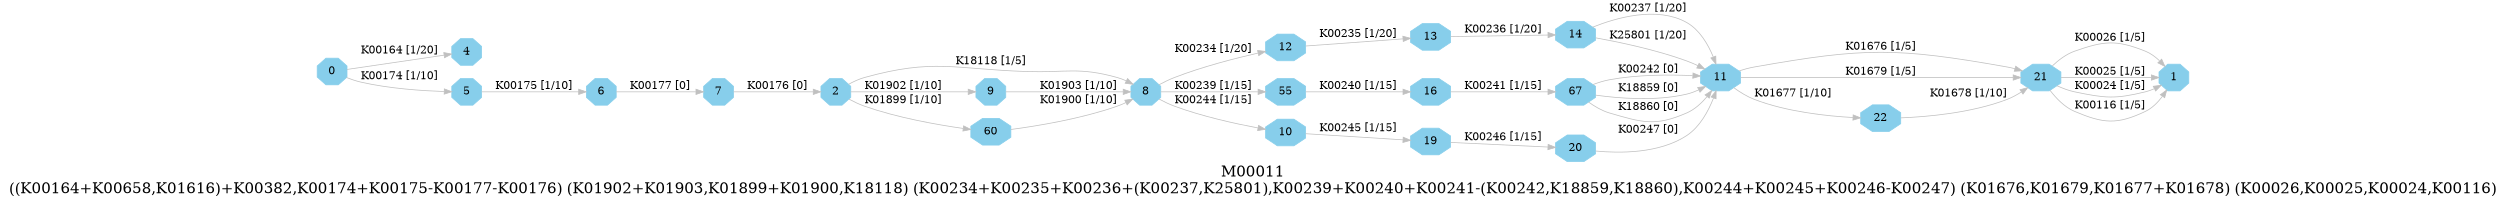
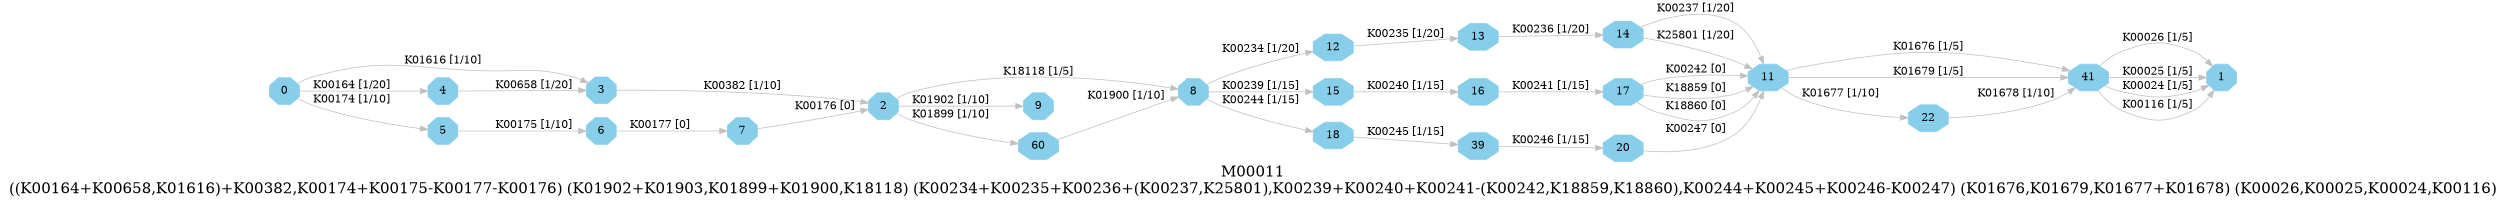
(2041, 78) -> (2088, 78)
none -> (601, 90)
(1064, 92) -> none
(1286, 92) -> (1333, 92)
(1576, 92) -> (1623, 92)
(1286, 132) -> (1333, 135)
(1431, 142) -> (1478, 146)
